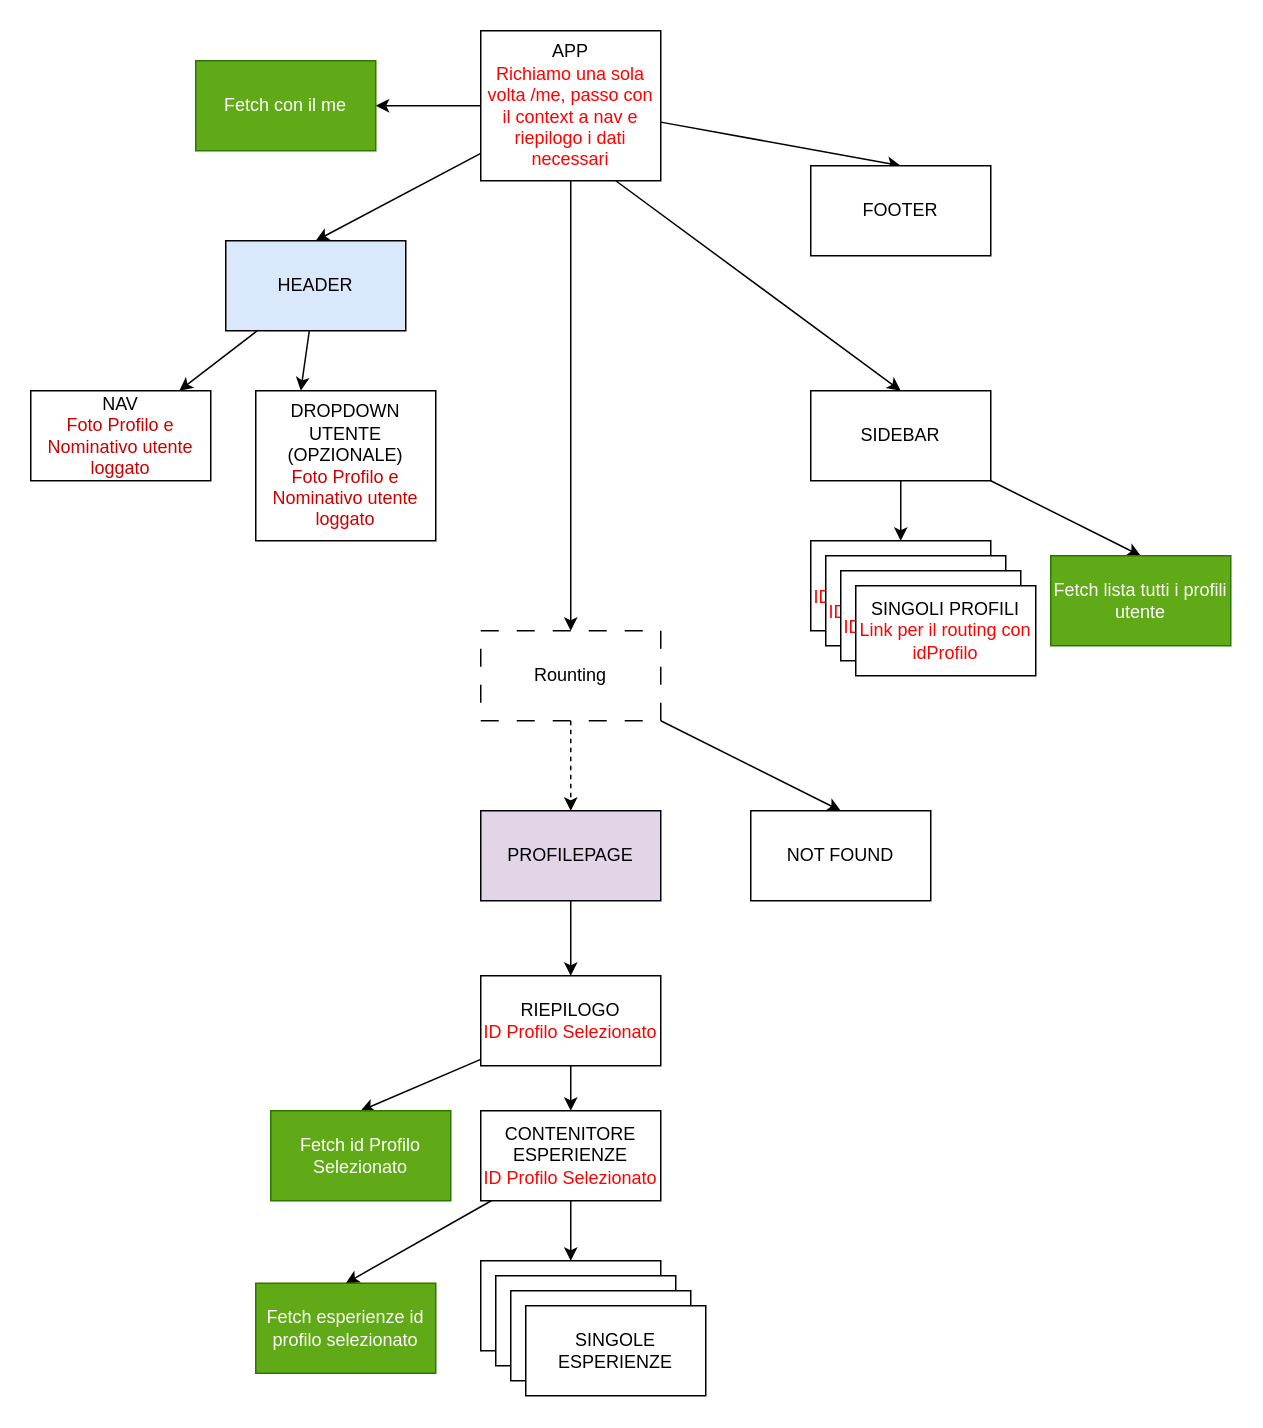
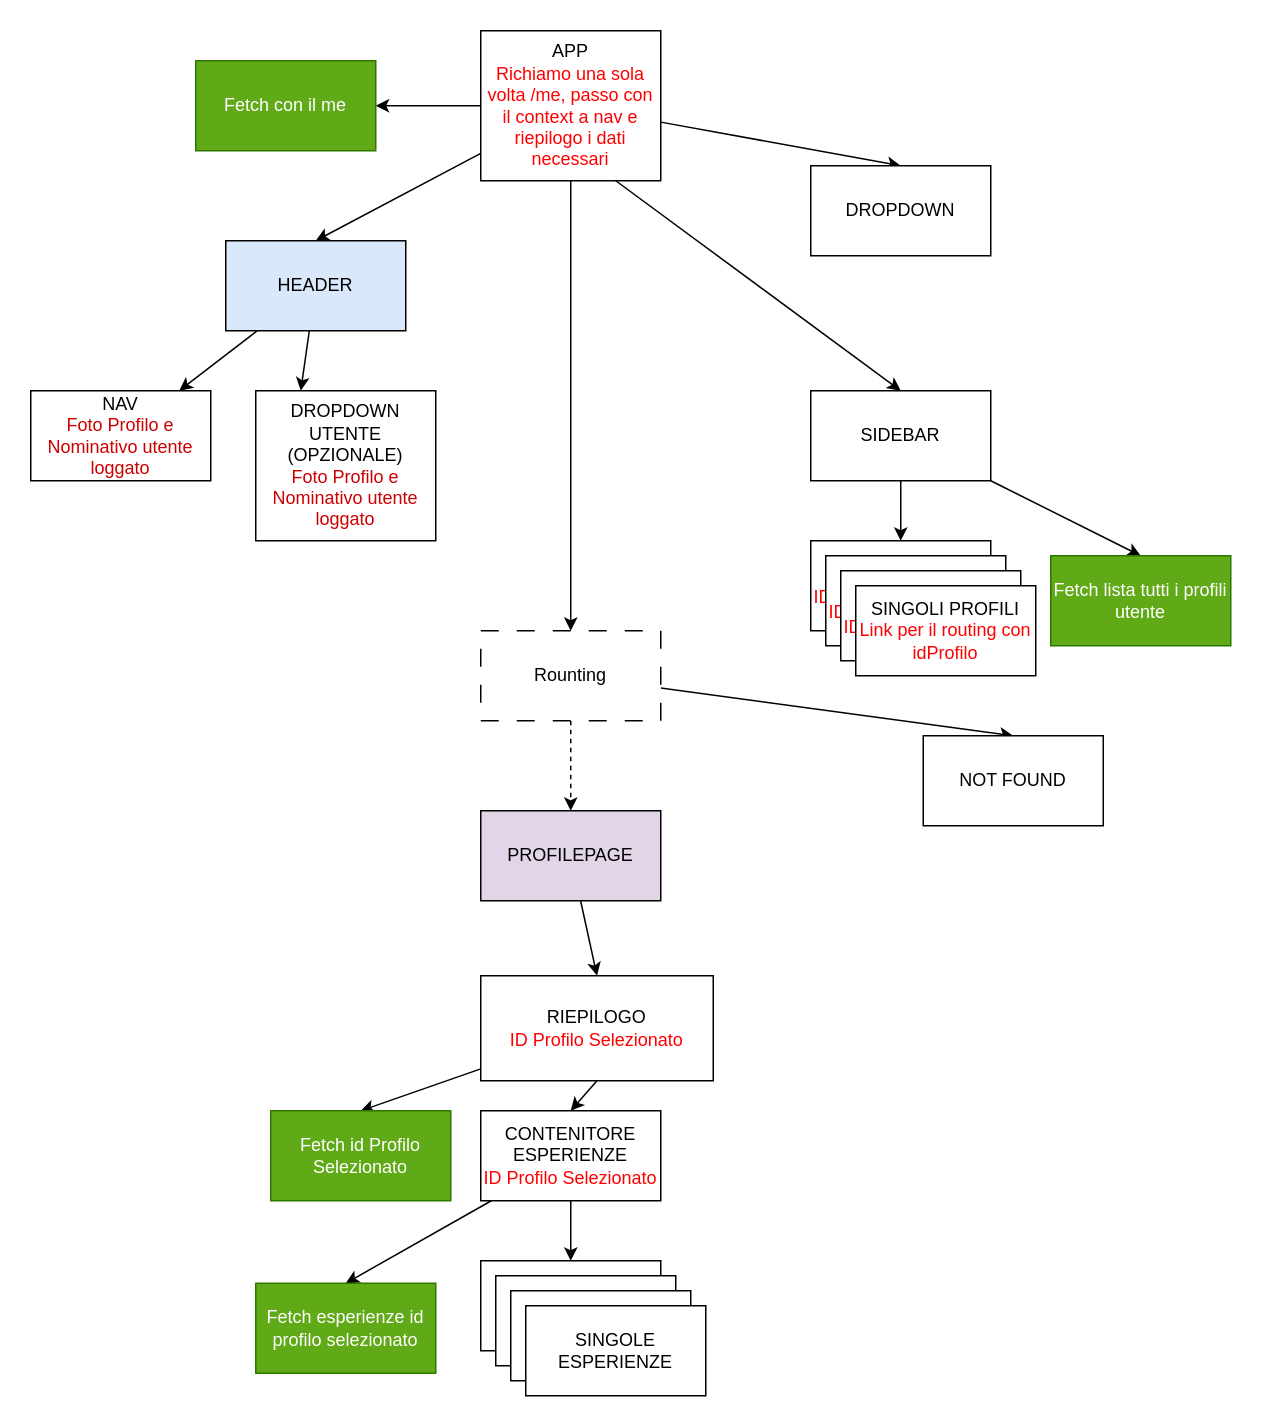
(901, 211) -> (901, 211)
(841, 856) -> (1013, 781)
(571, 1021) -> (597, 1028)
